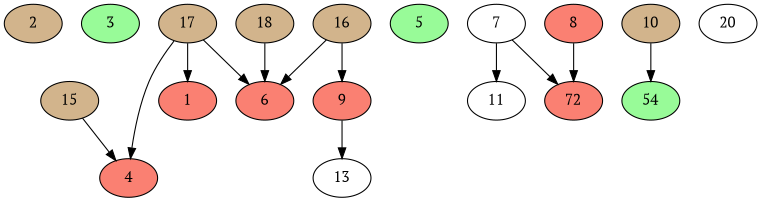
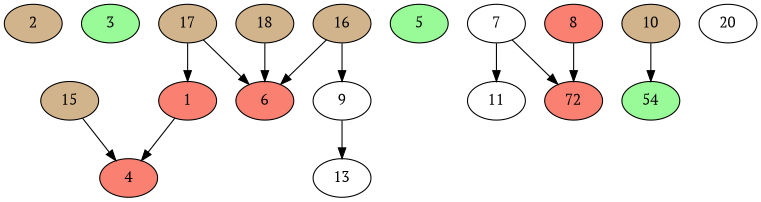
(145, 91) -> (161, 135)
(342, 101) -> (342, 101)
